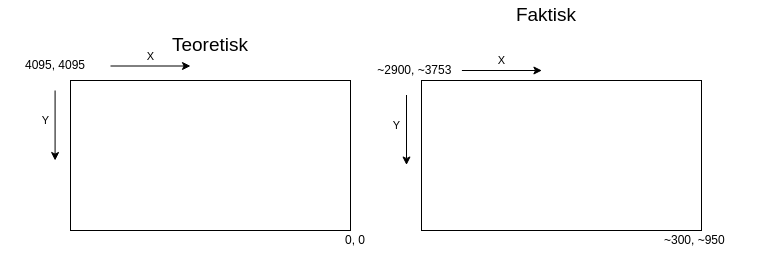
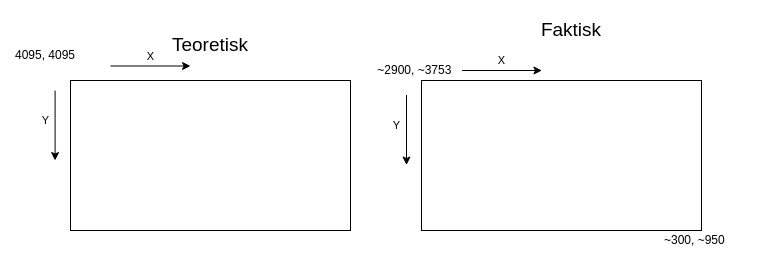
(547, 16) -> (572, 31)
(56, 66) -> (46, 56)
(356, 241) -> none
